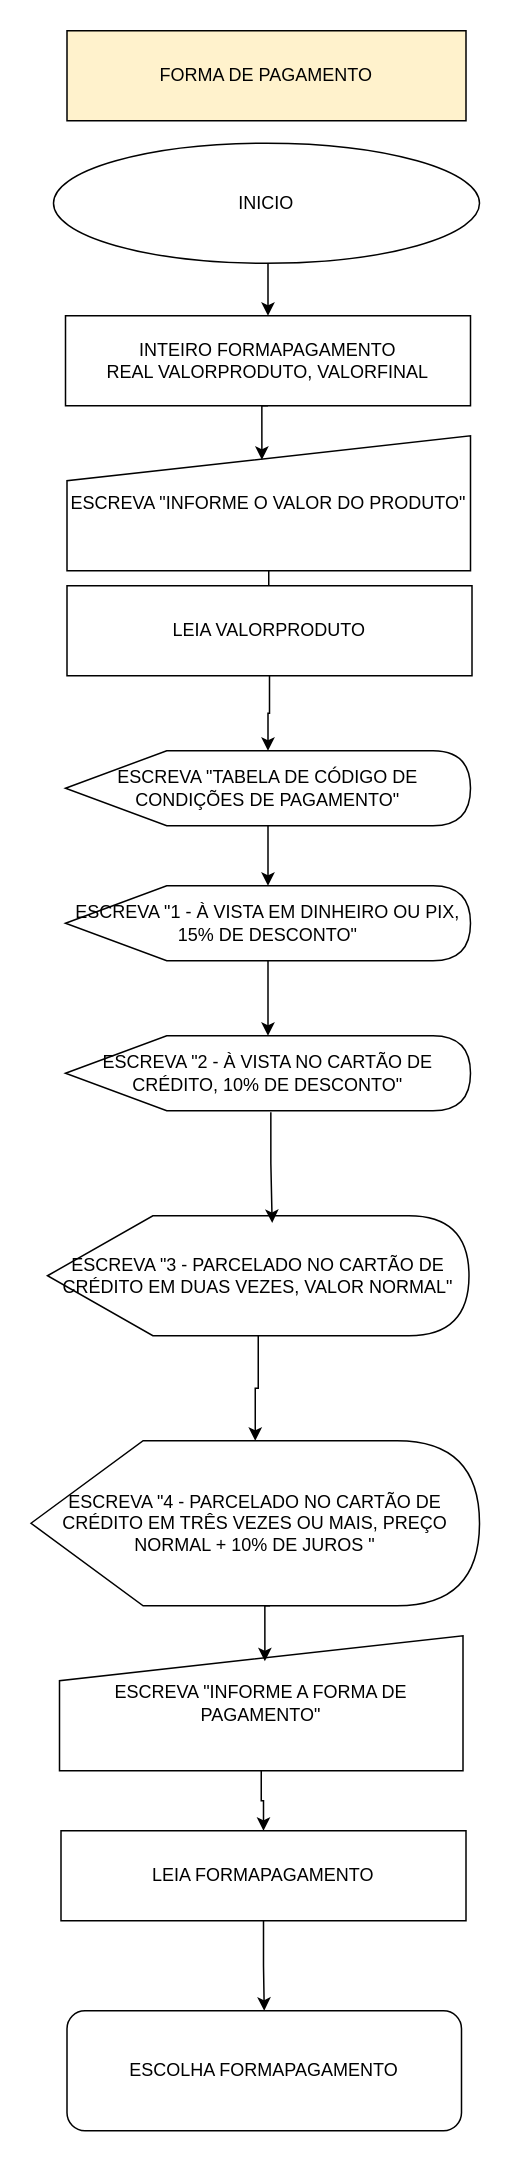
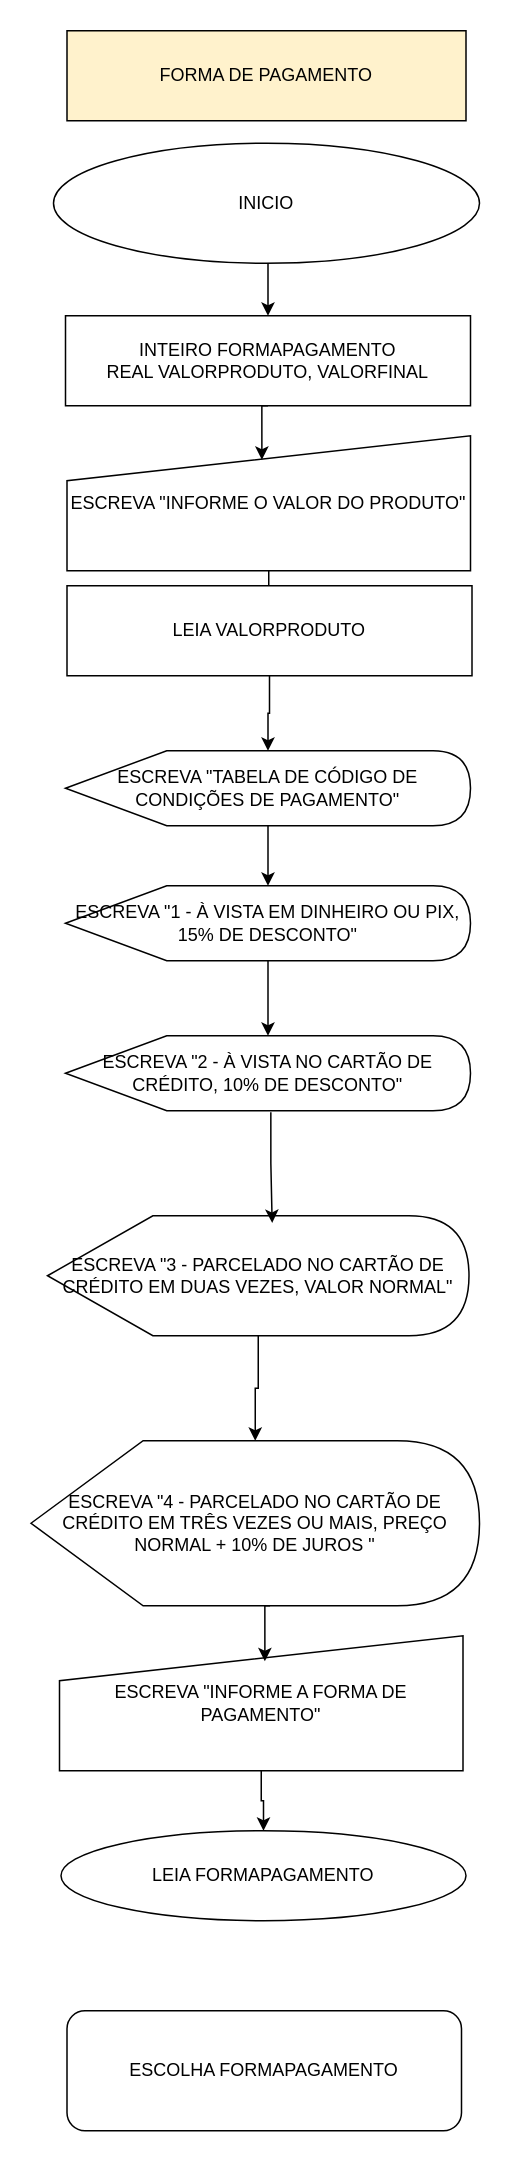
(263, 1876) -> (263, 1876)
(263, 1961) -> none
